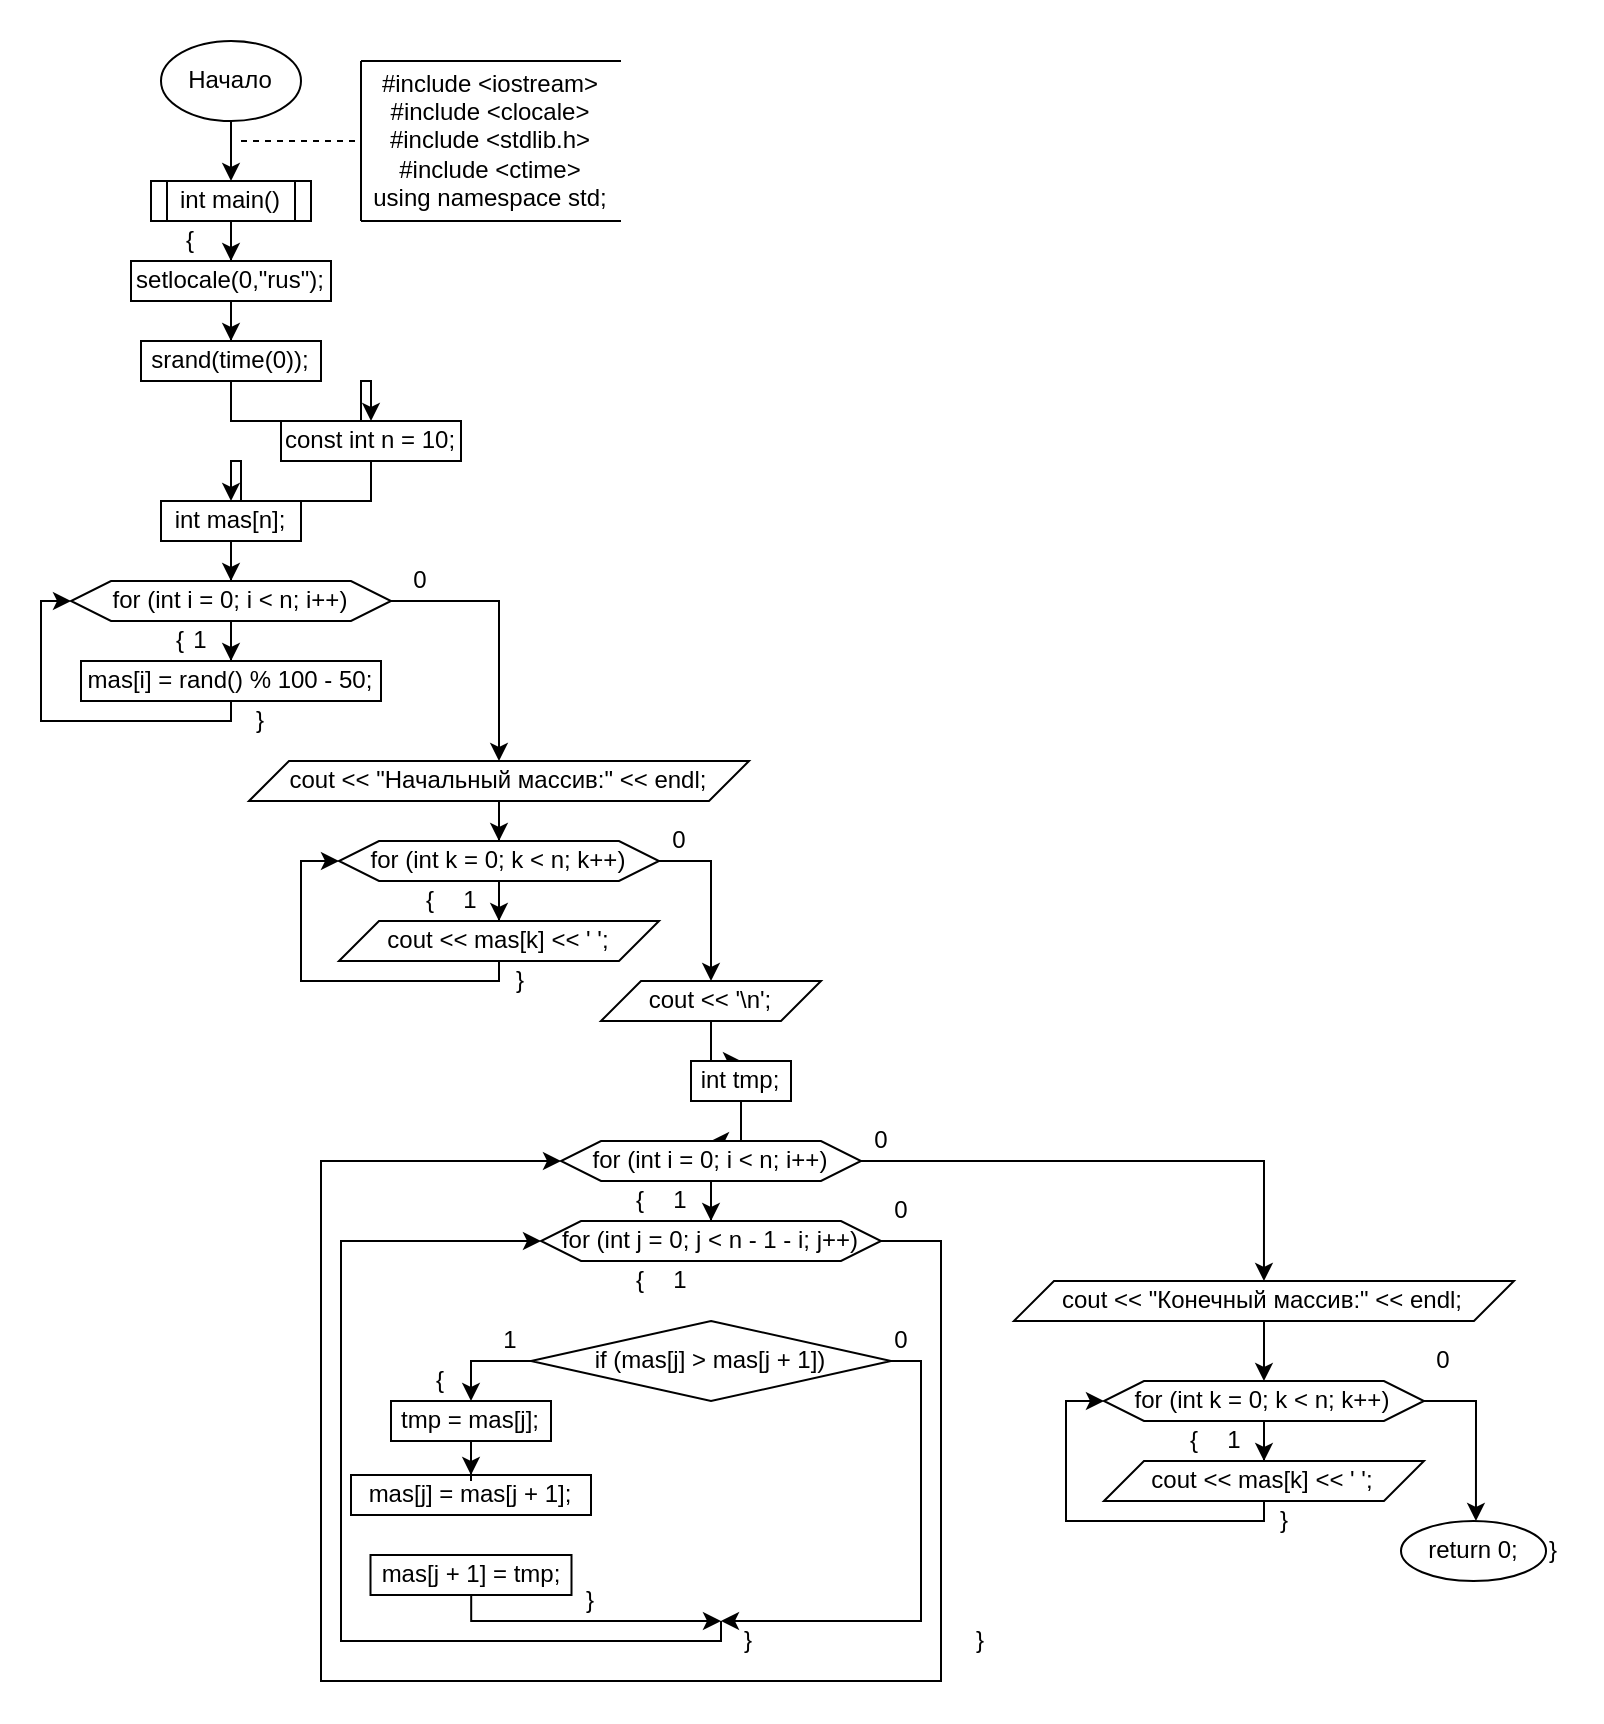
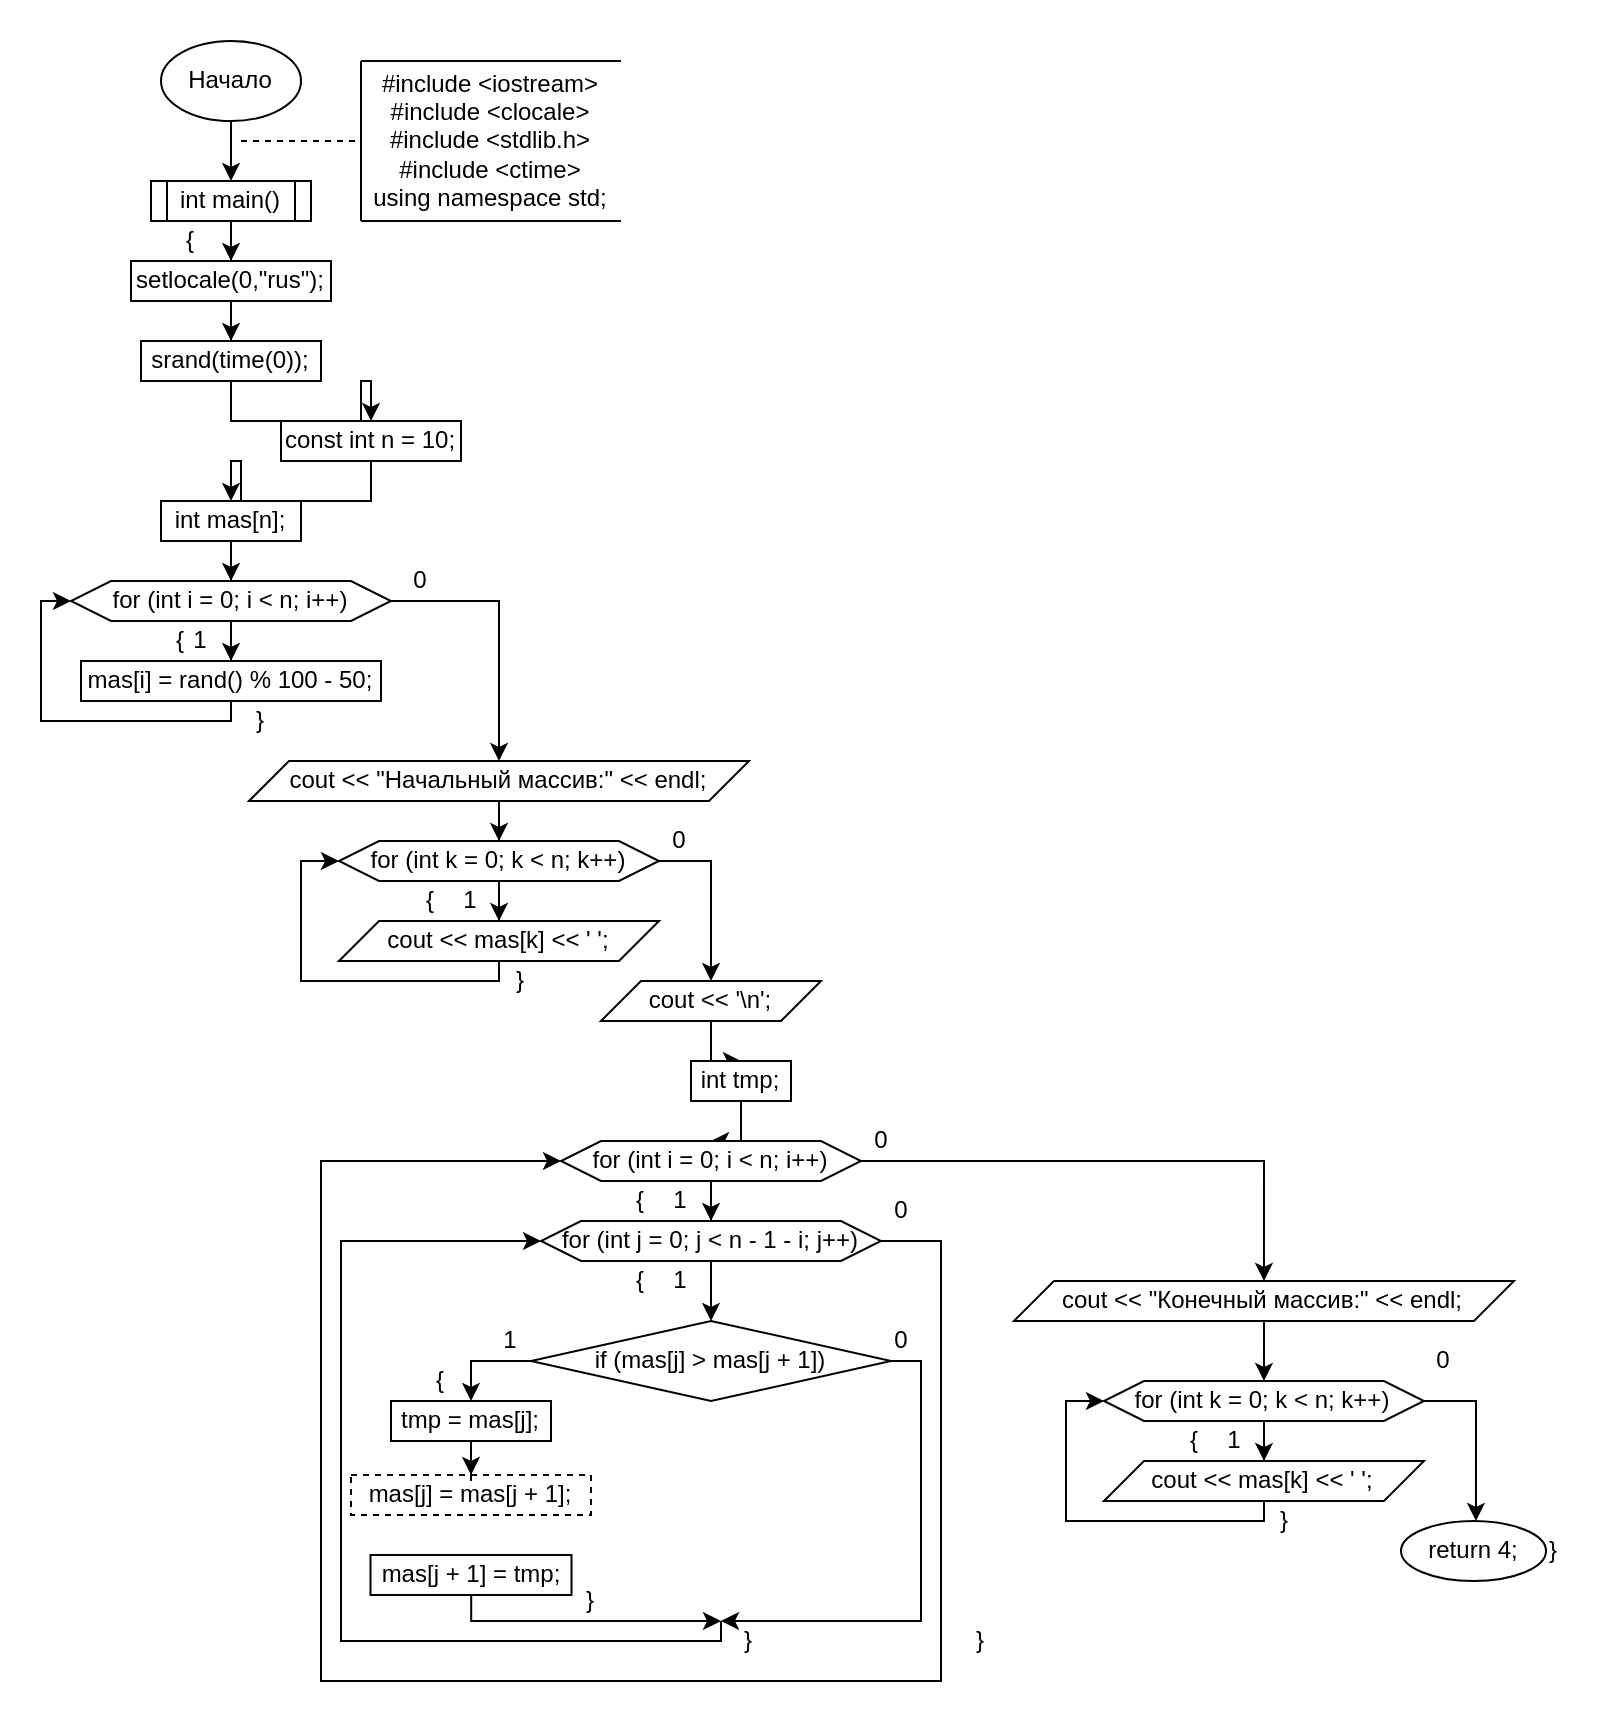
none -> (711, 1298)
(471, 1495) -> (471, 1495)
(1474, 1551) -> (1474, 1551)
